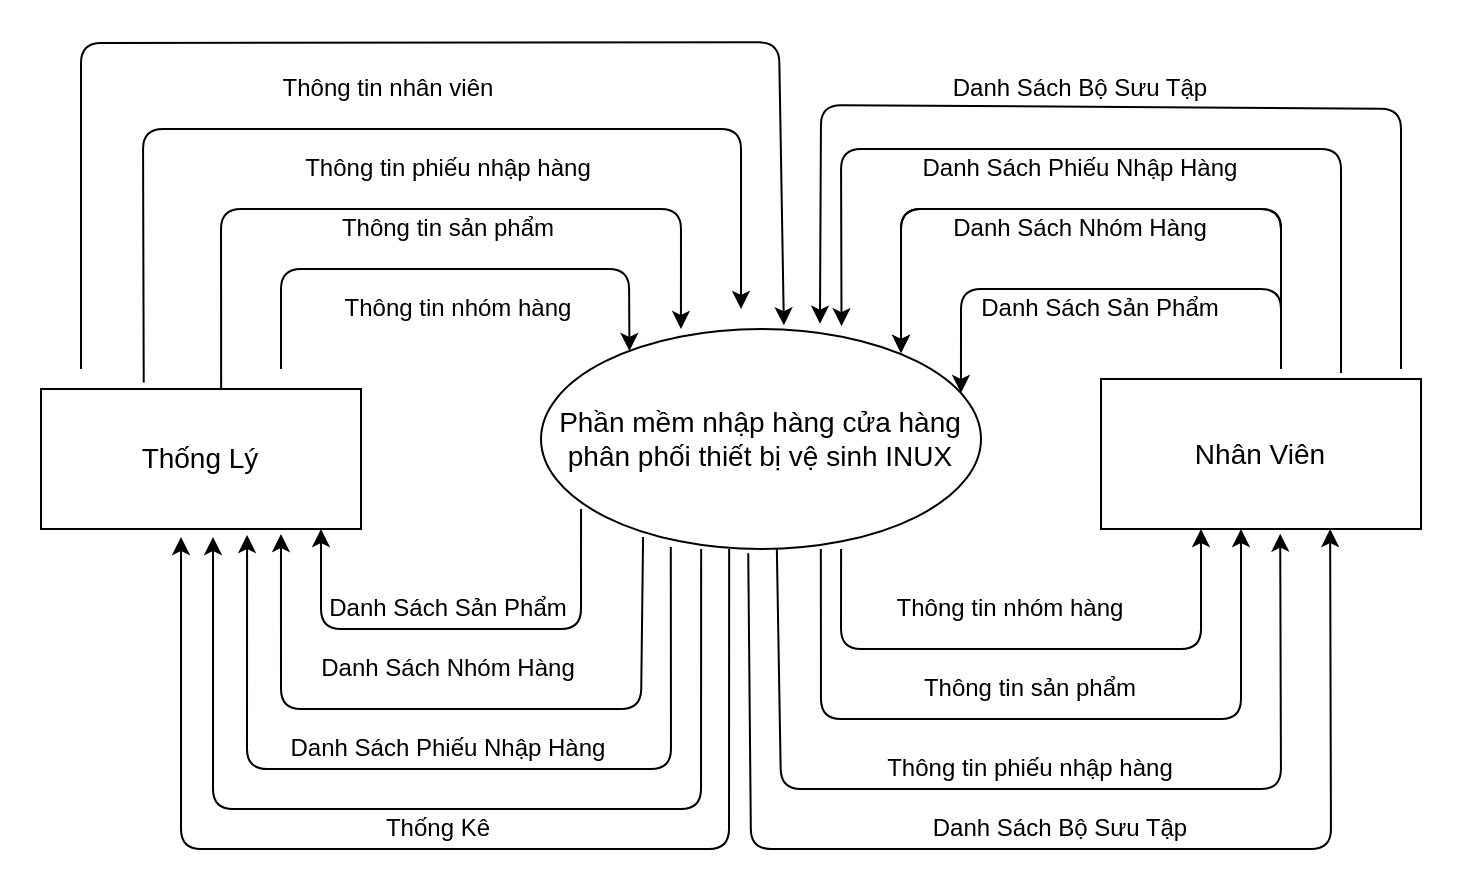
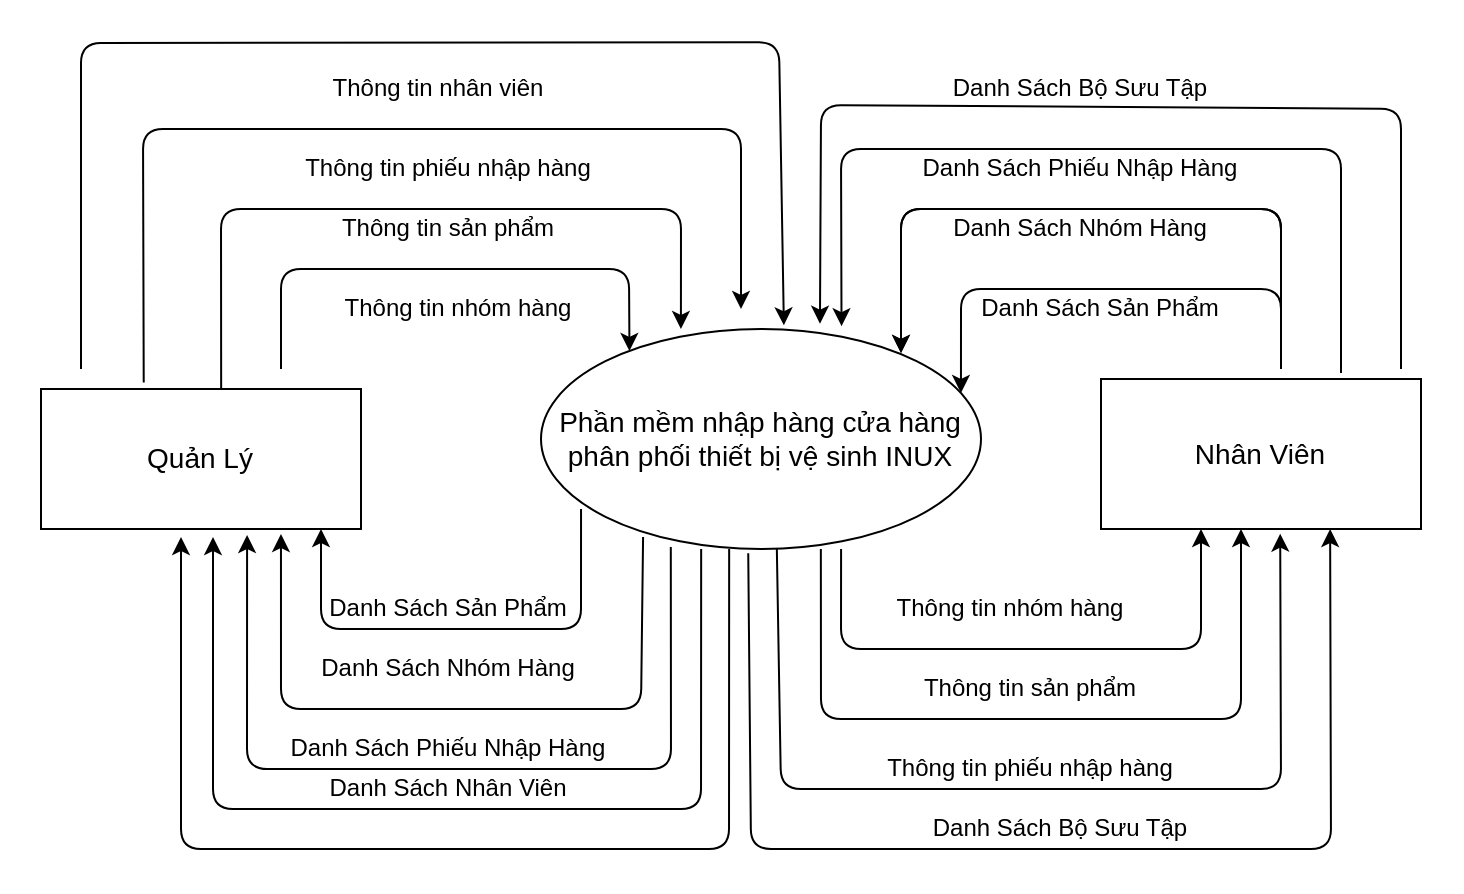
(389, 89) -> (439, 89)
(201, 459) -> (201, 459)
none -> (449, 789)
(439, 829) -> none
